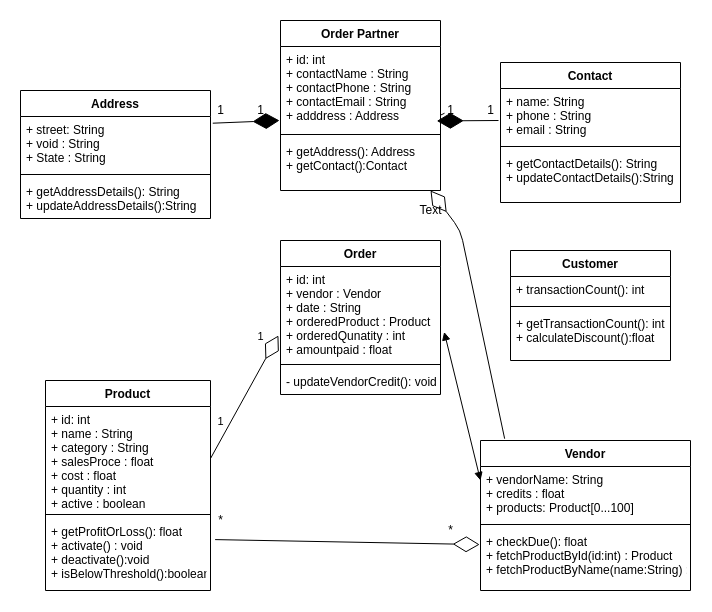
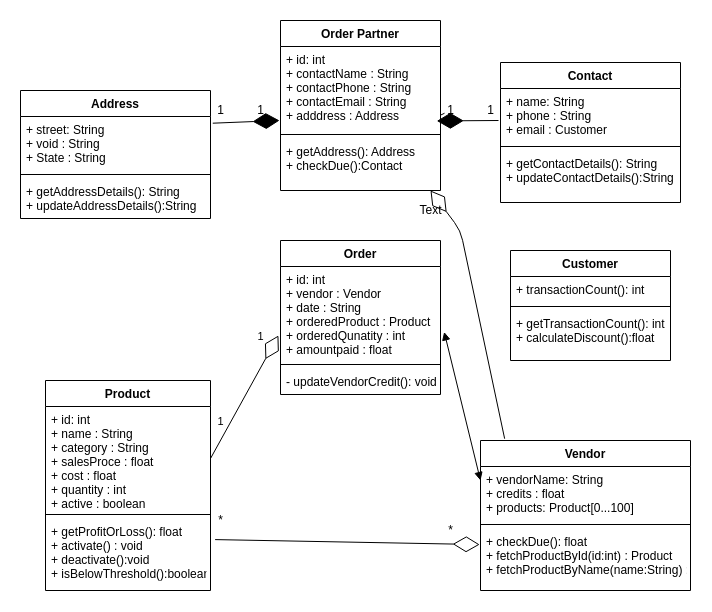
(547, 102) -> (547, 102)
(359, 152) -> (359, 152)
